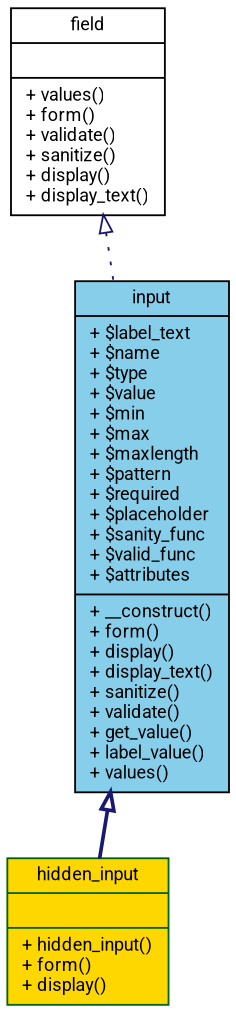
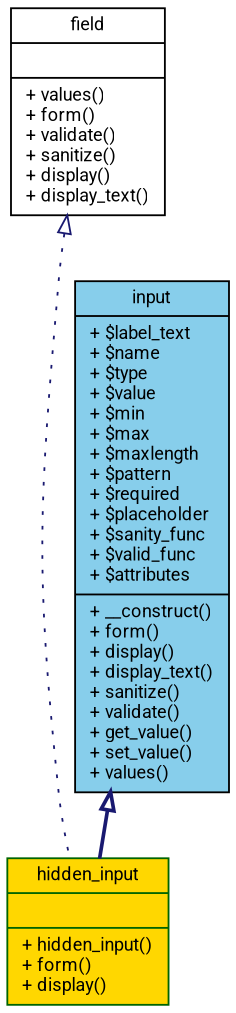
(110, 257) -> (42, 547)
(148, 753) -> (142, 753)
